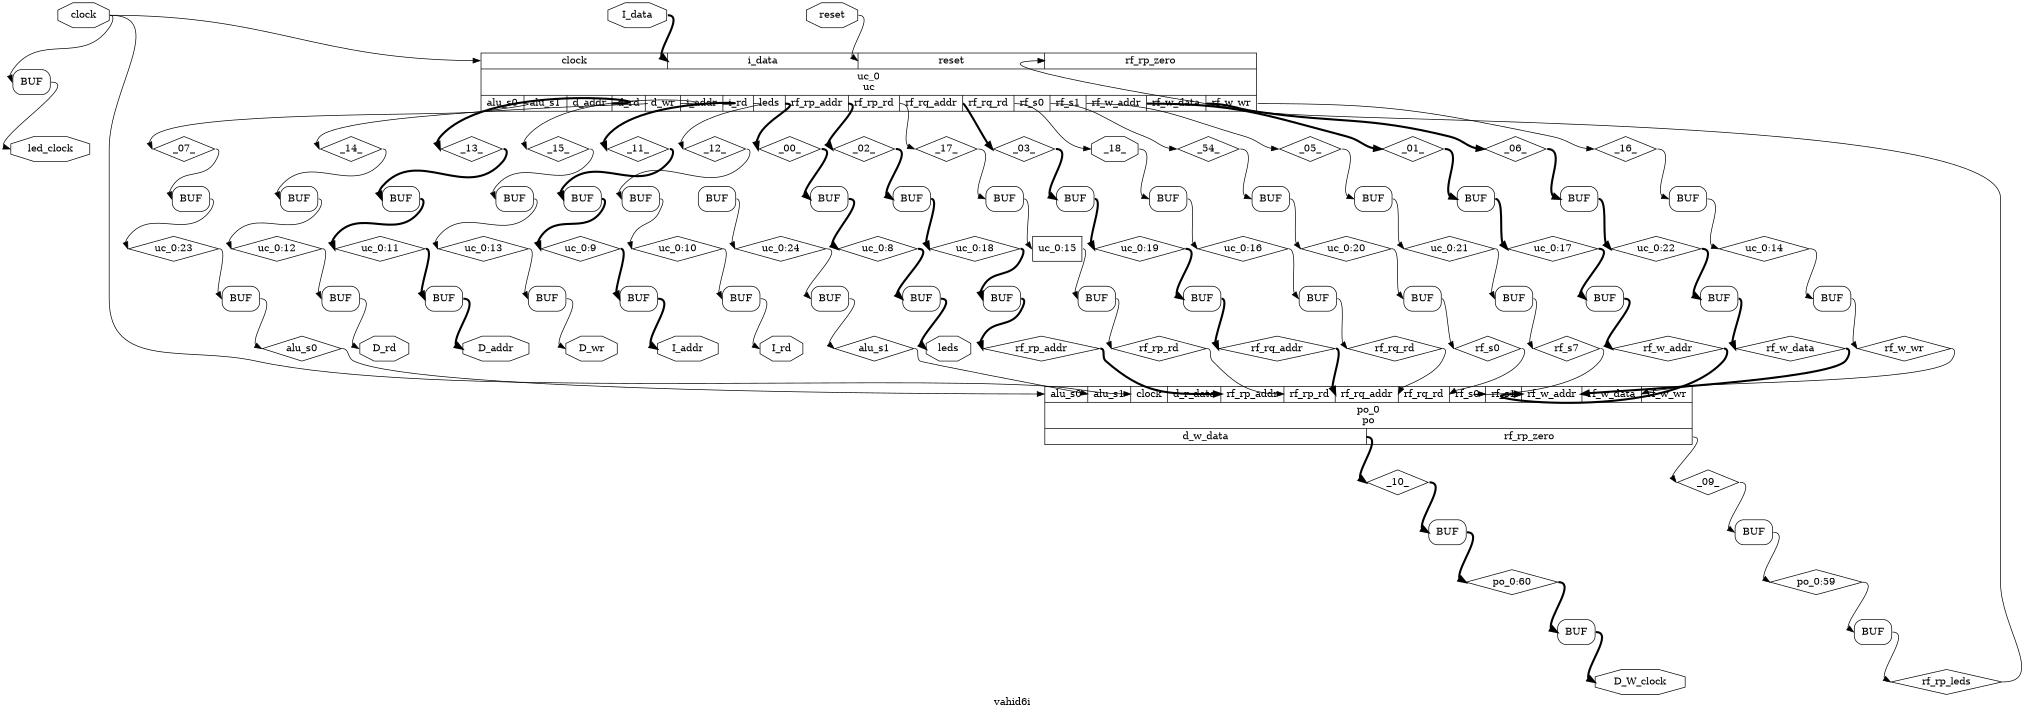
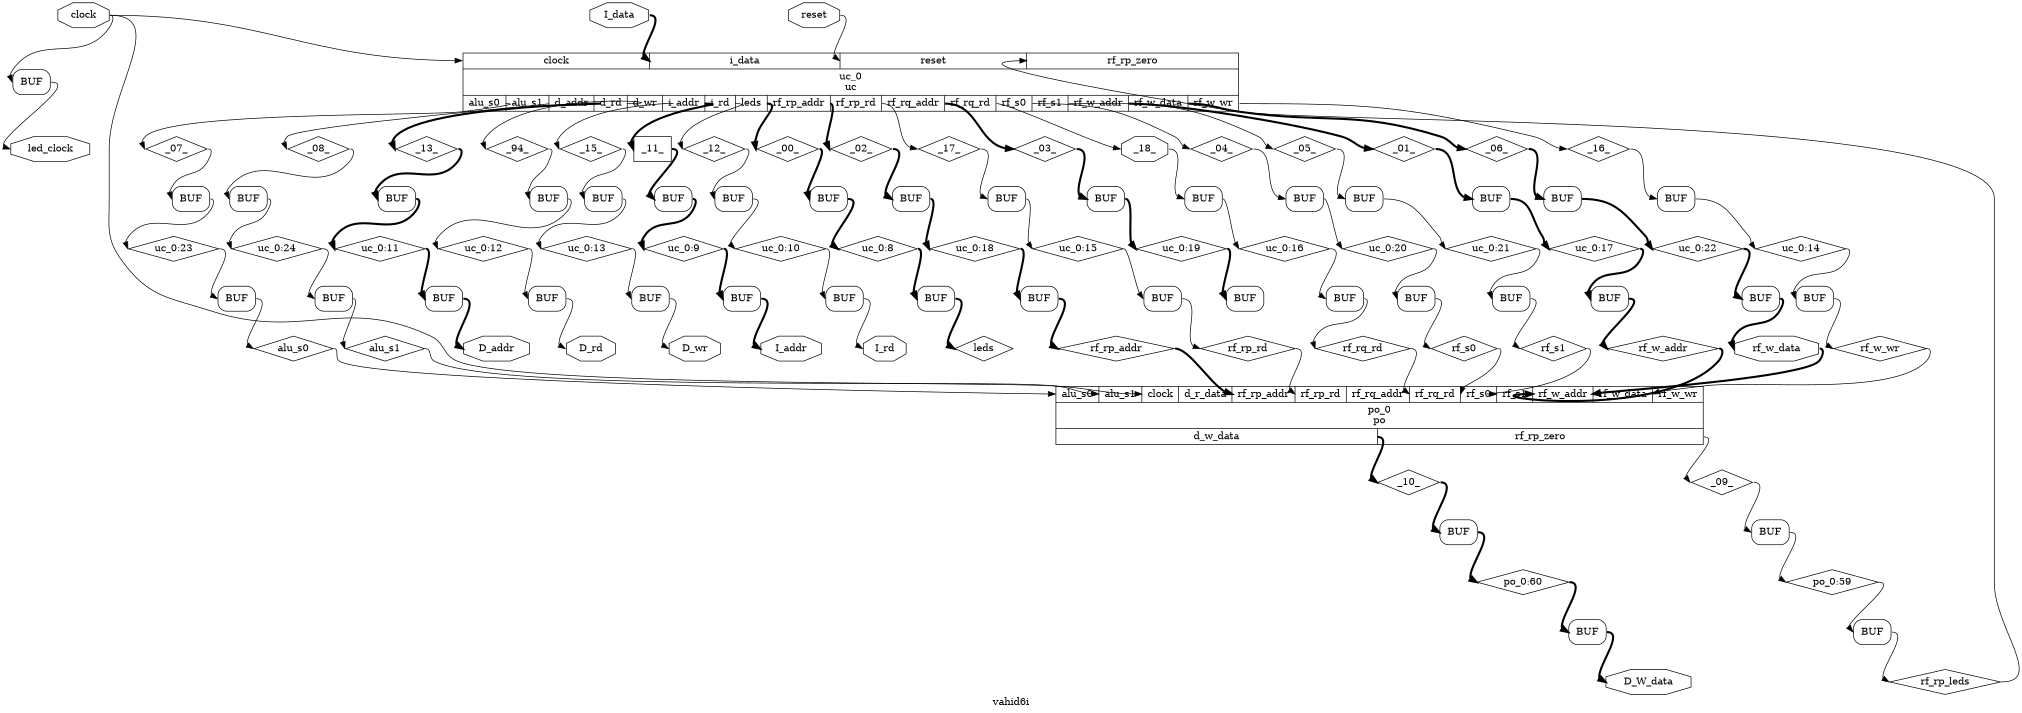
none -> (319, 149)
(351, 149) -> (517, 149)
(638, 149) -> (653, 149)
(1208, 149) -> (1222, 149)
(1057, 249) -> (1078, 249)
(949, 349) -> (984, 349)
(1277, 349) -> none
(1567, 349) -> (1554, 349)
(1791, 349) -> (1777, 349)
(1640, 682) -> (1649, 682)
